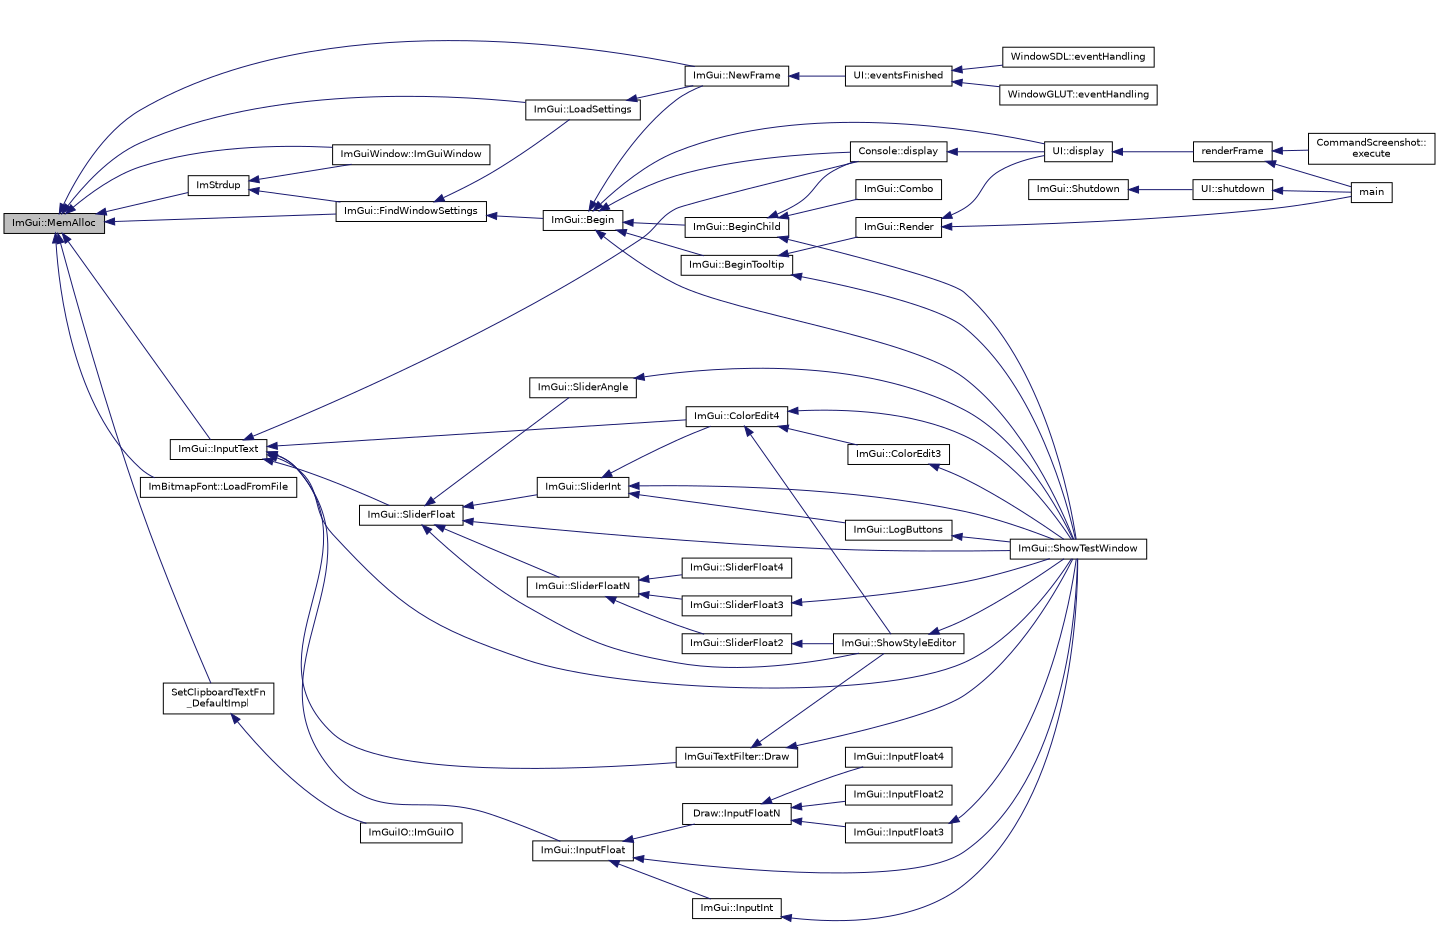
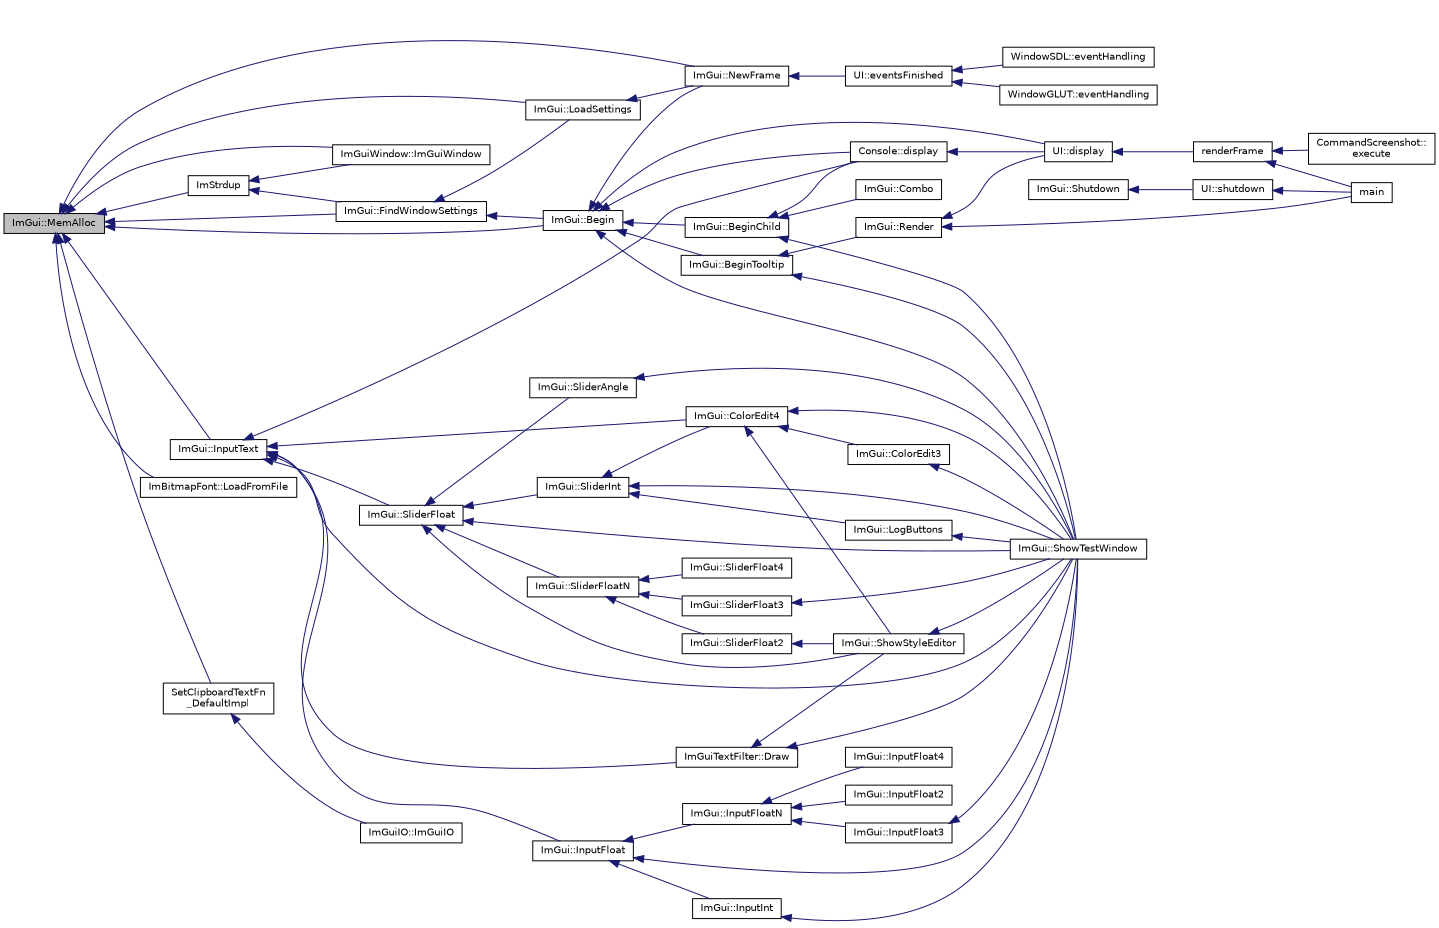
none -> (329, 234)
(737, 814) -> (737, 814)
